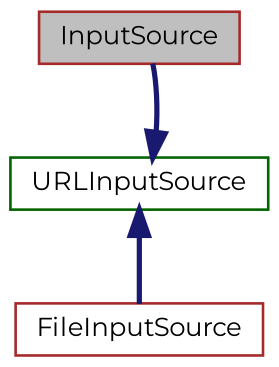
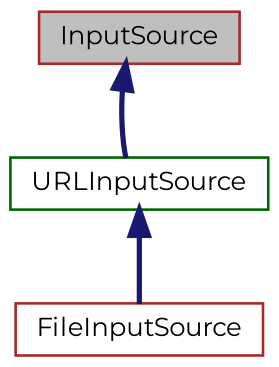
(157, 98) -> (122, 124)
